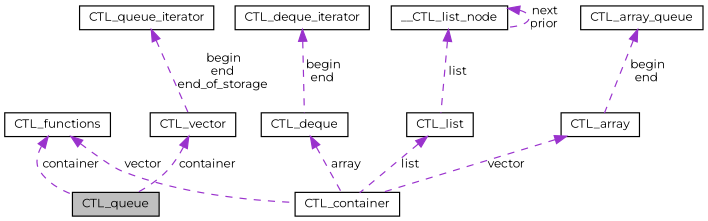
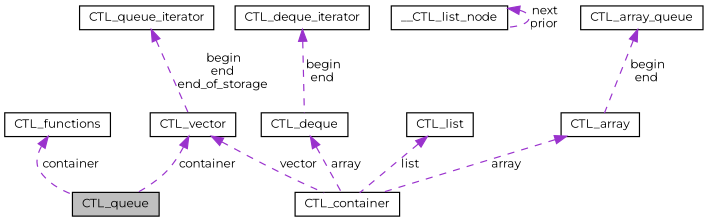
(444, 77) -> none
(505, 164) -> (505, 164)
(183, 189) -> (272, 169)
